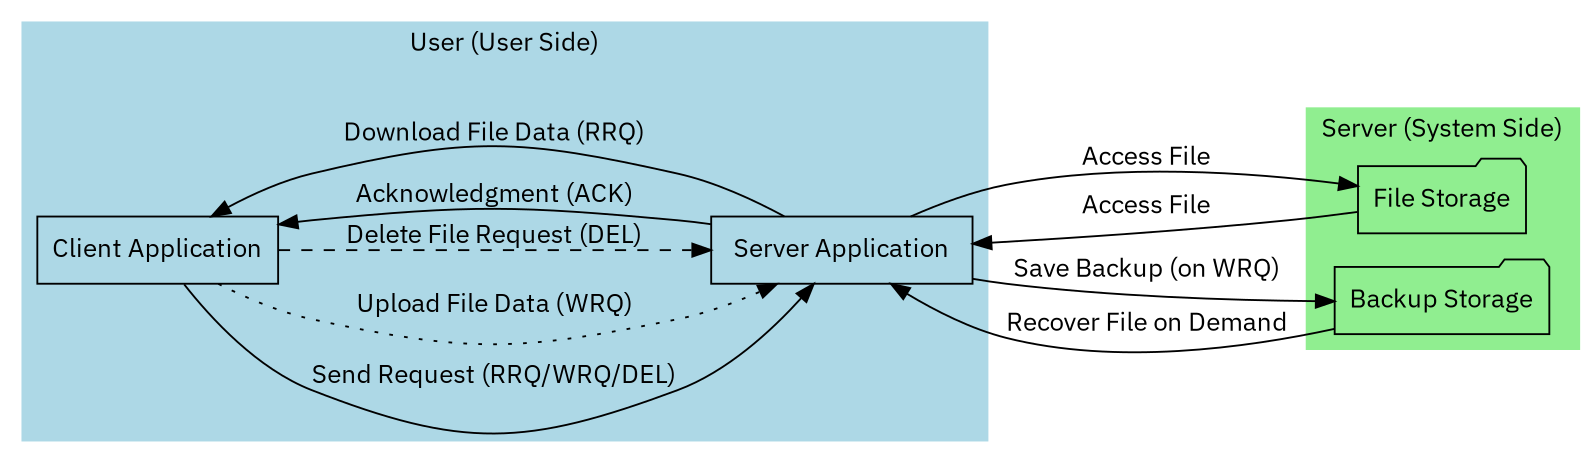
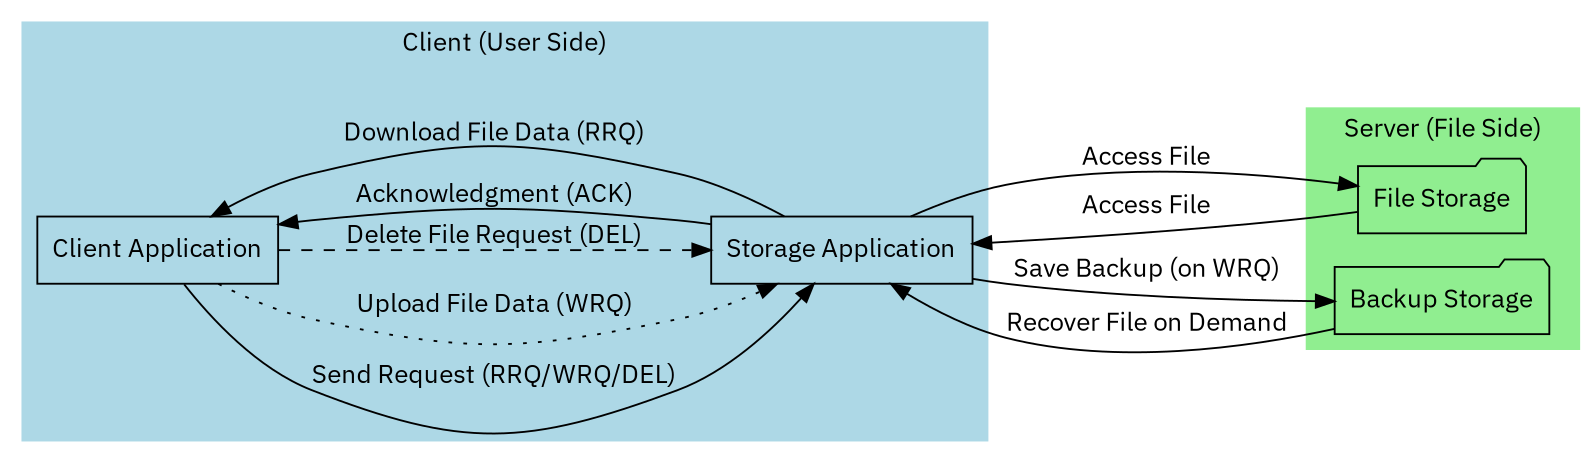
(505, 44) -> (505, 44)
(1443, 130) -> (1443, 130)
(842, 250) -> (842, 250)
